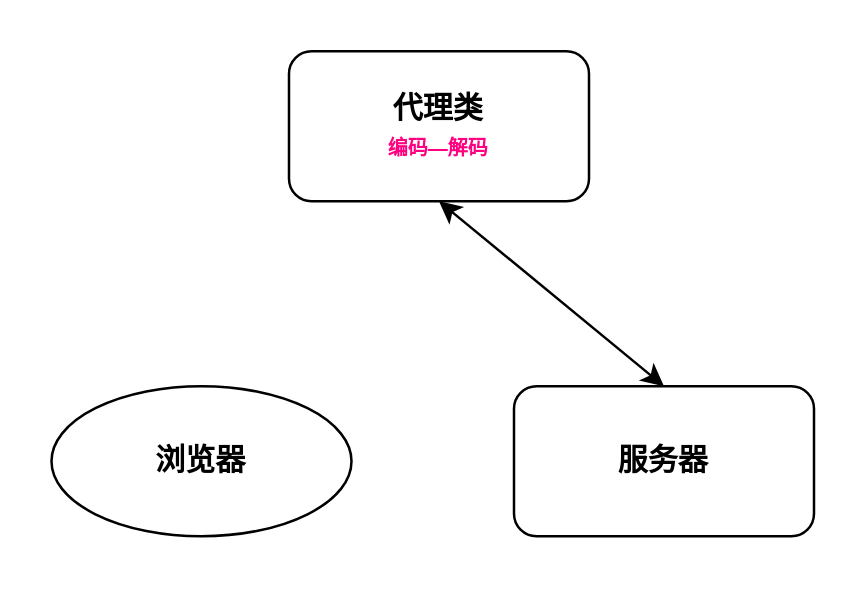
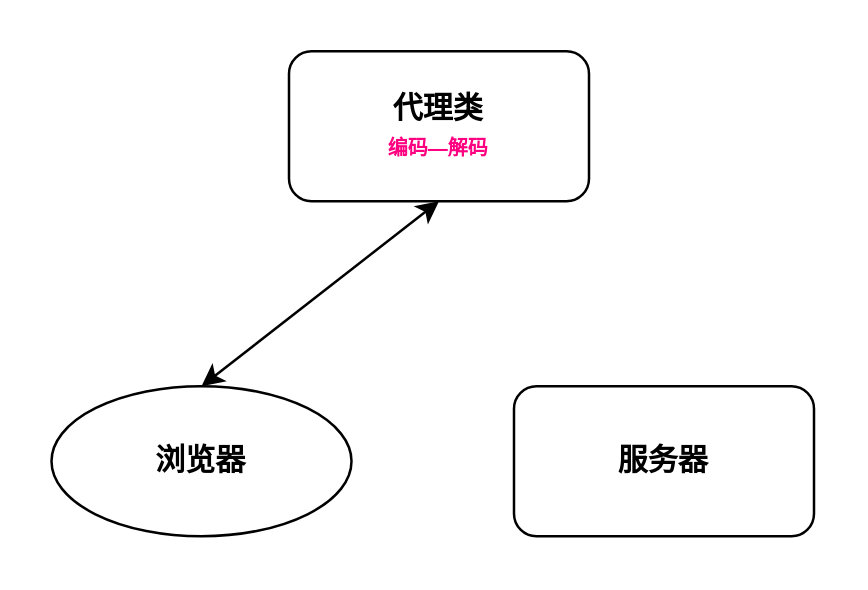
none -> (320, 294)
(552, 294) -> none
